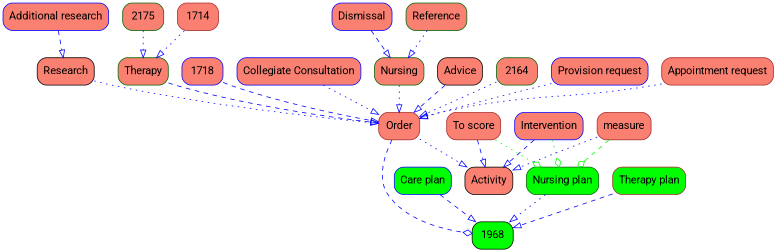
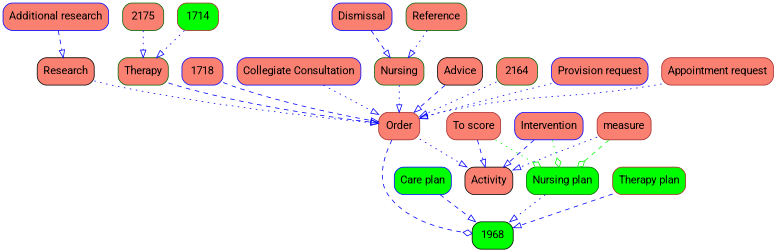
(198, 17) -> (198, 17)
